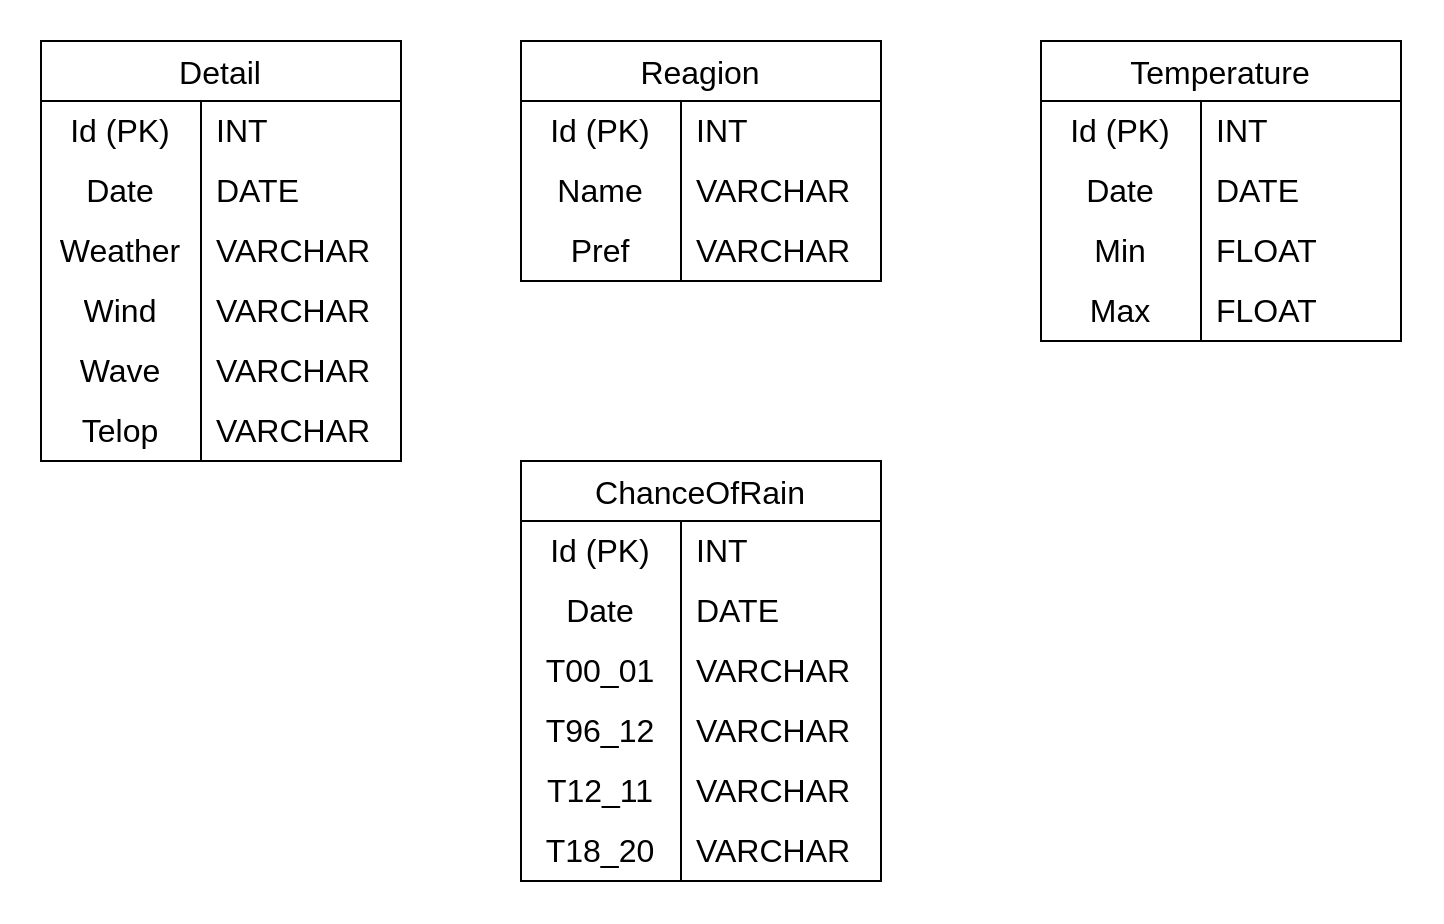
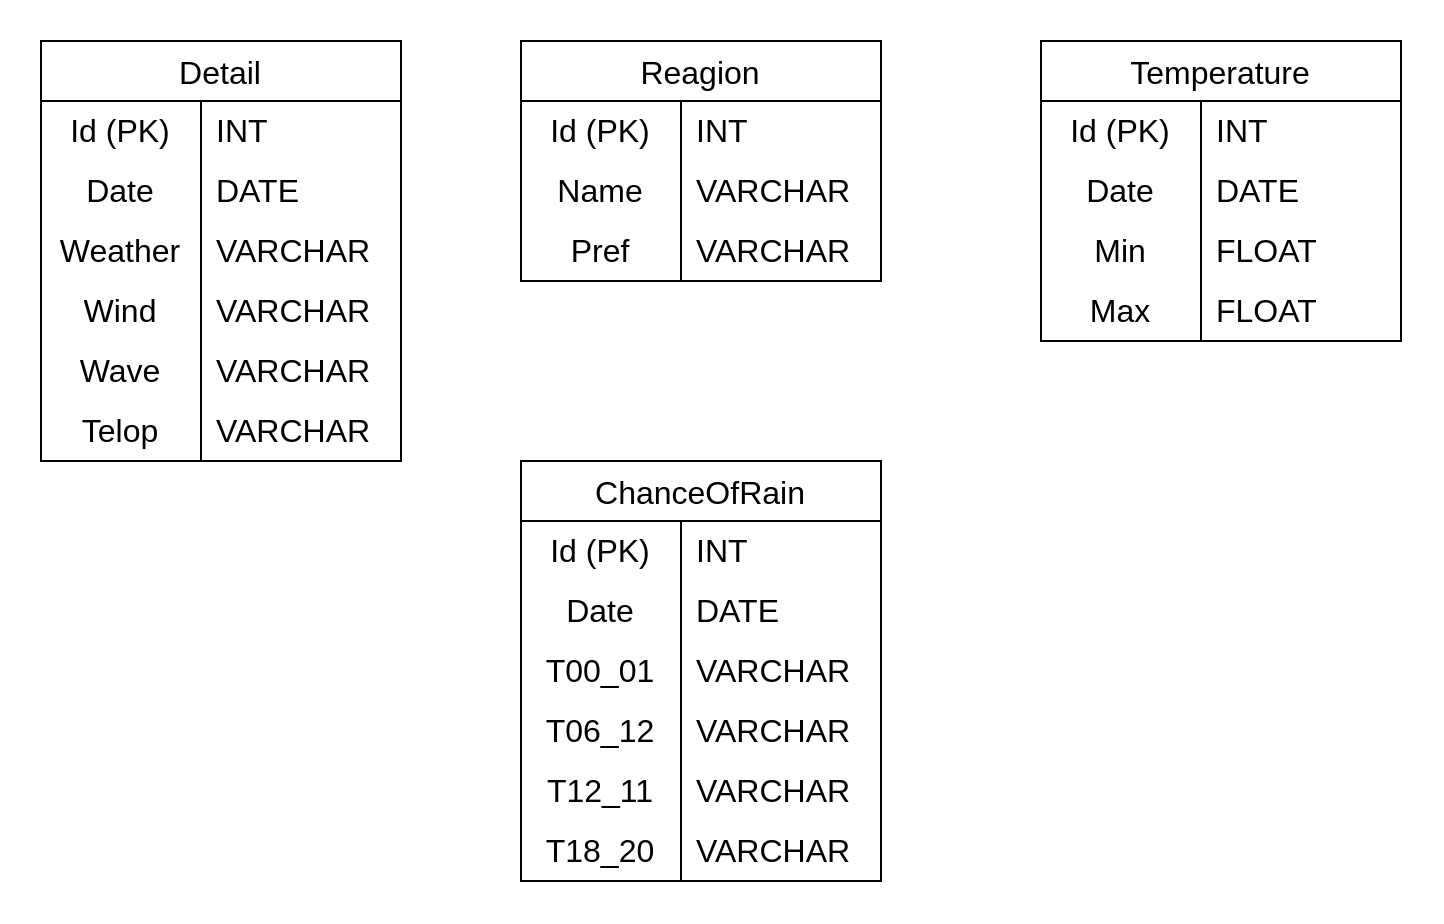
(601, 731) -> (601, 731)
